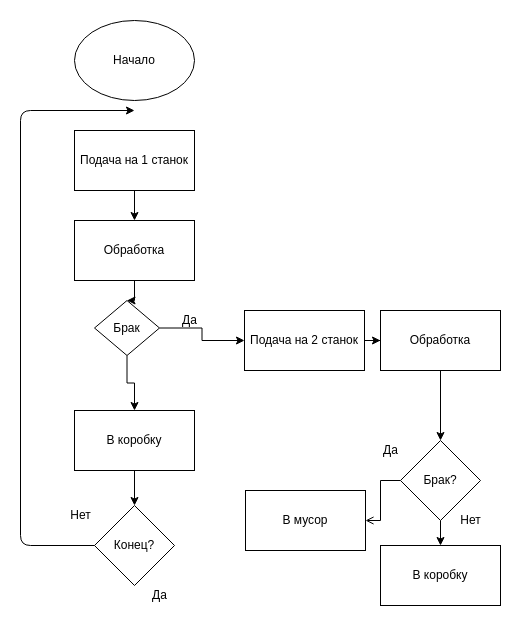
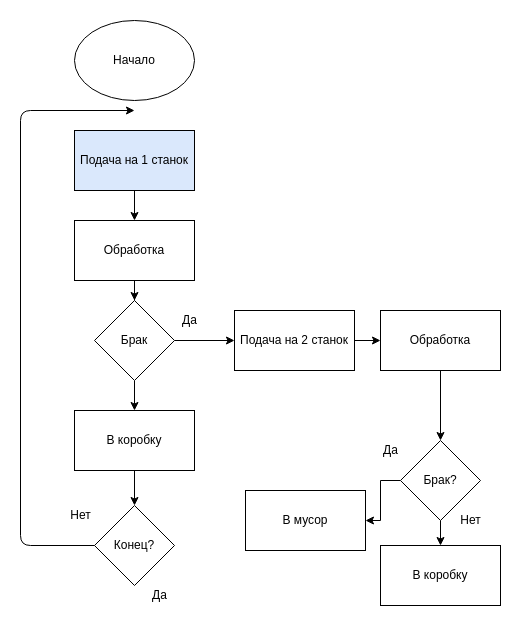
(135, 161) -> (135, 161)
(127, 328) -> (135, 341)
(305, 341) -> (295, 341)
(371, 521) -> (373, 521)
